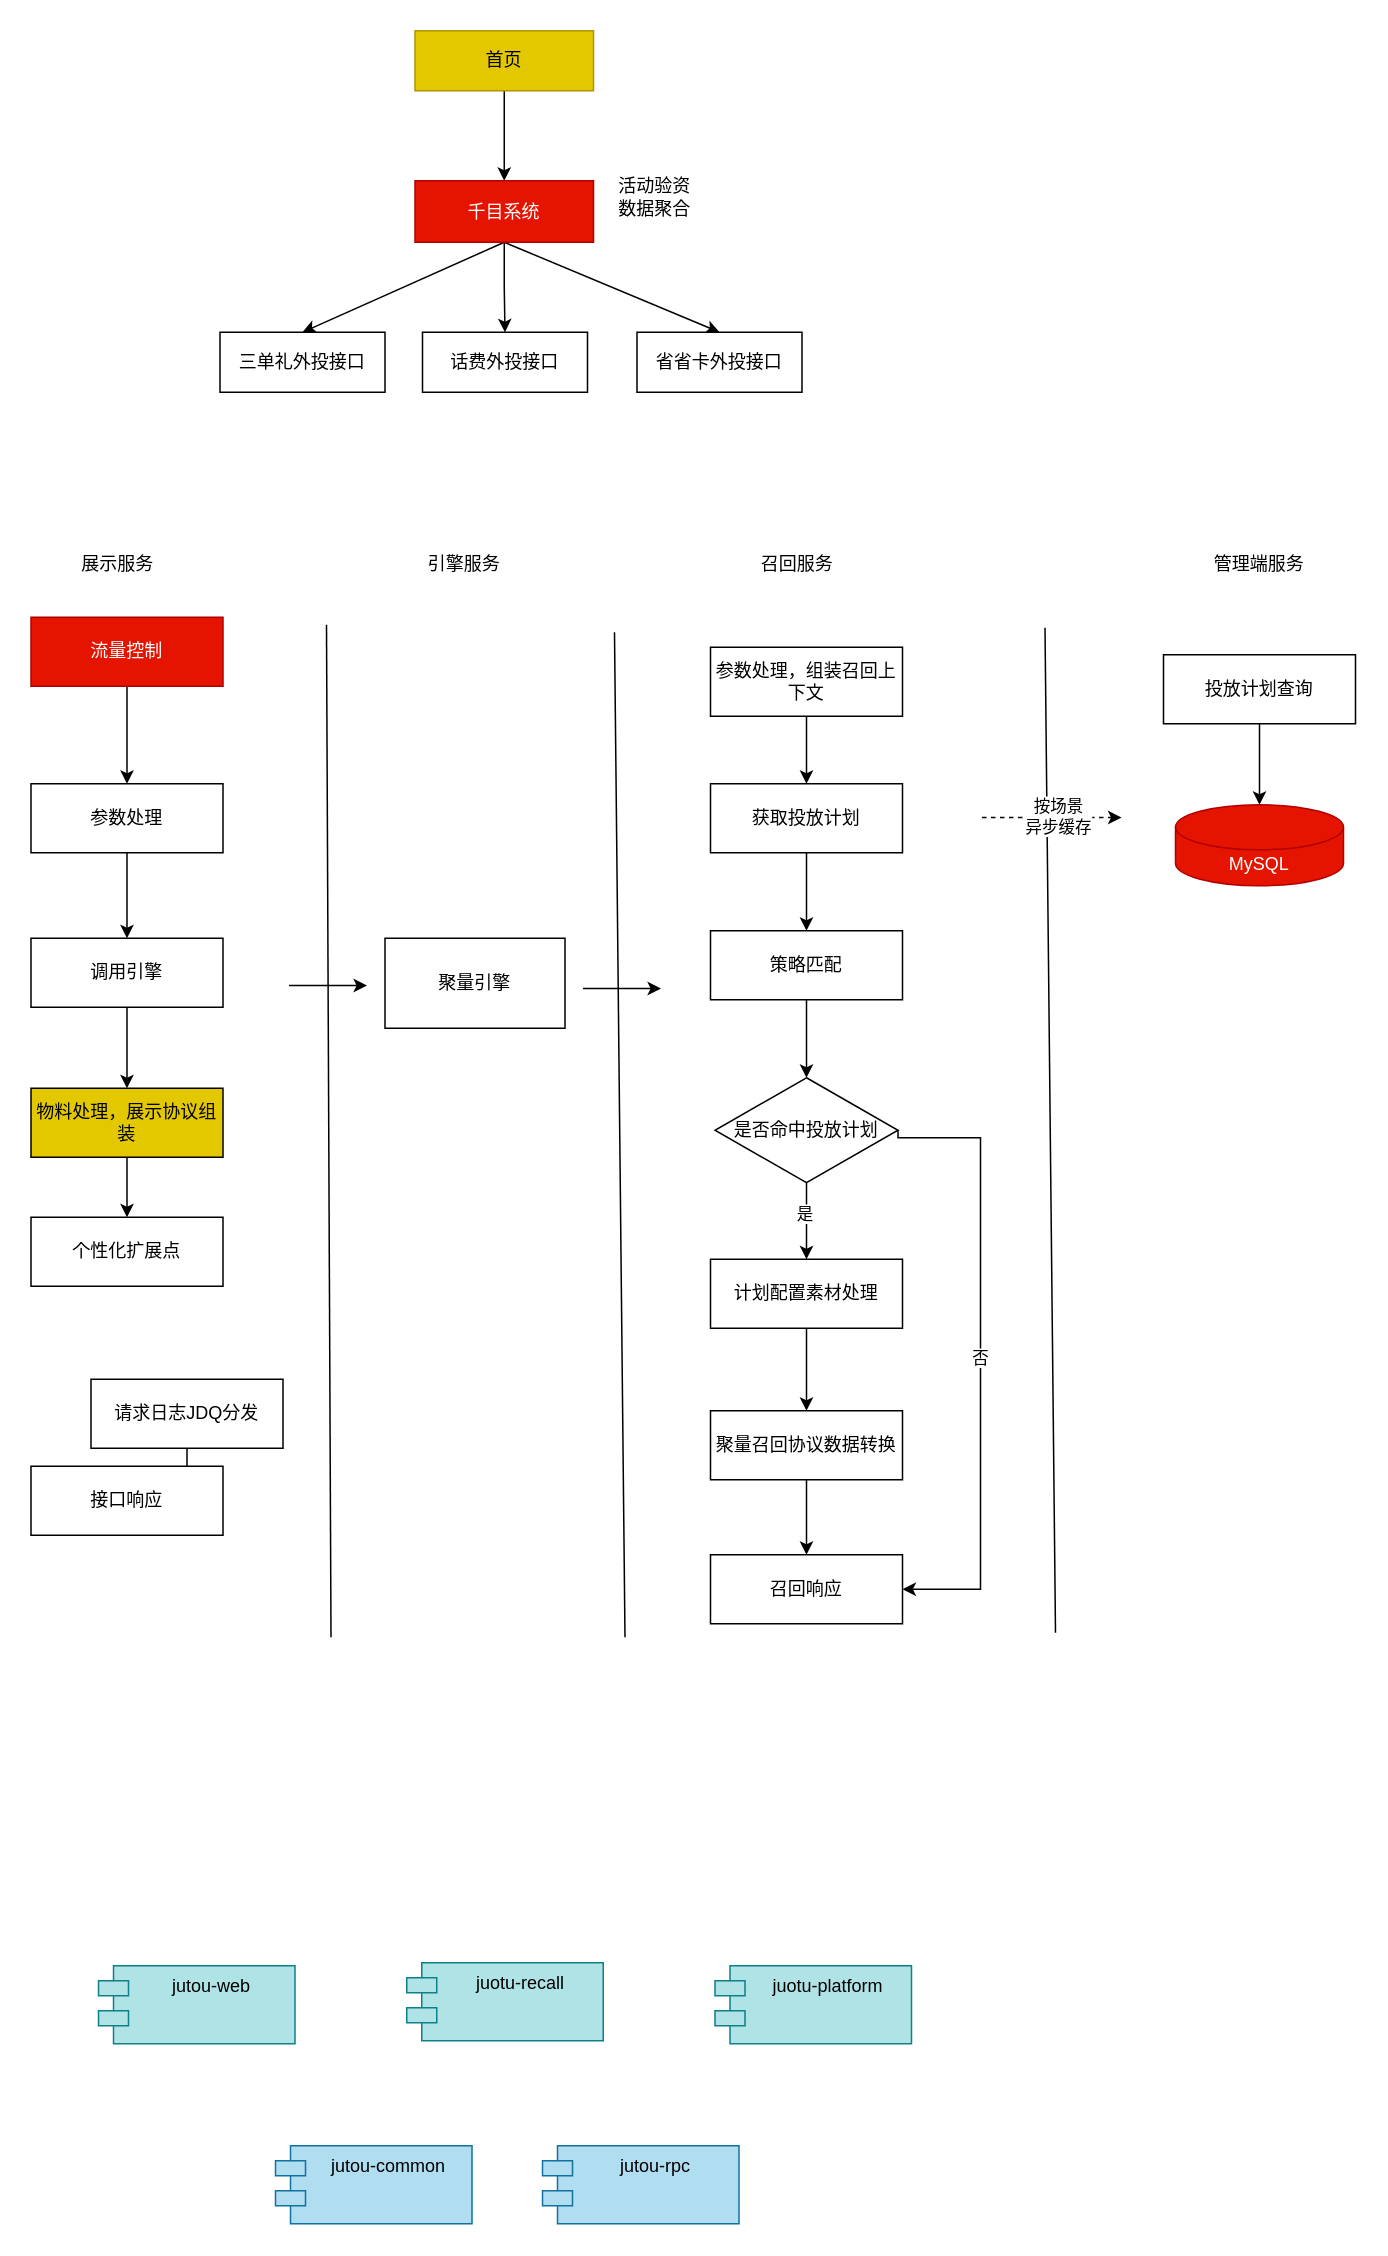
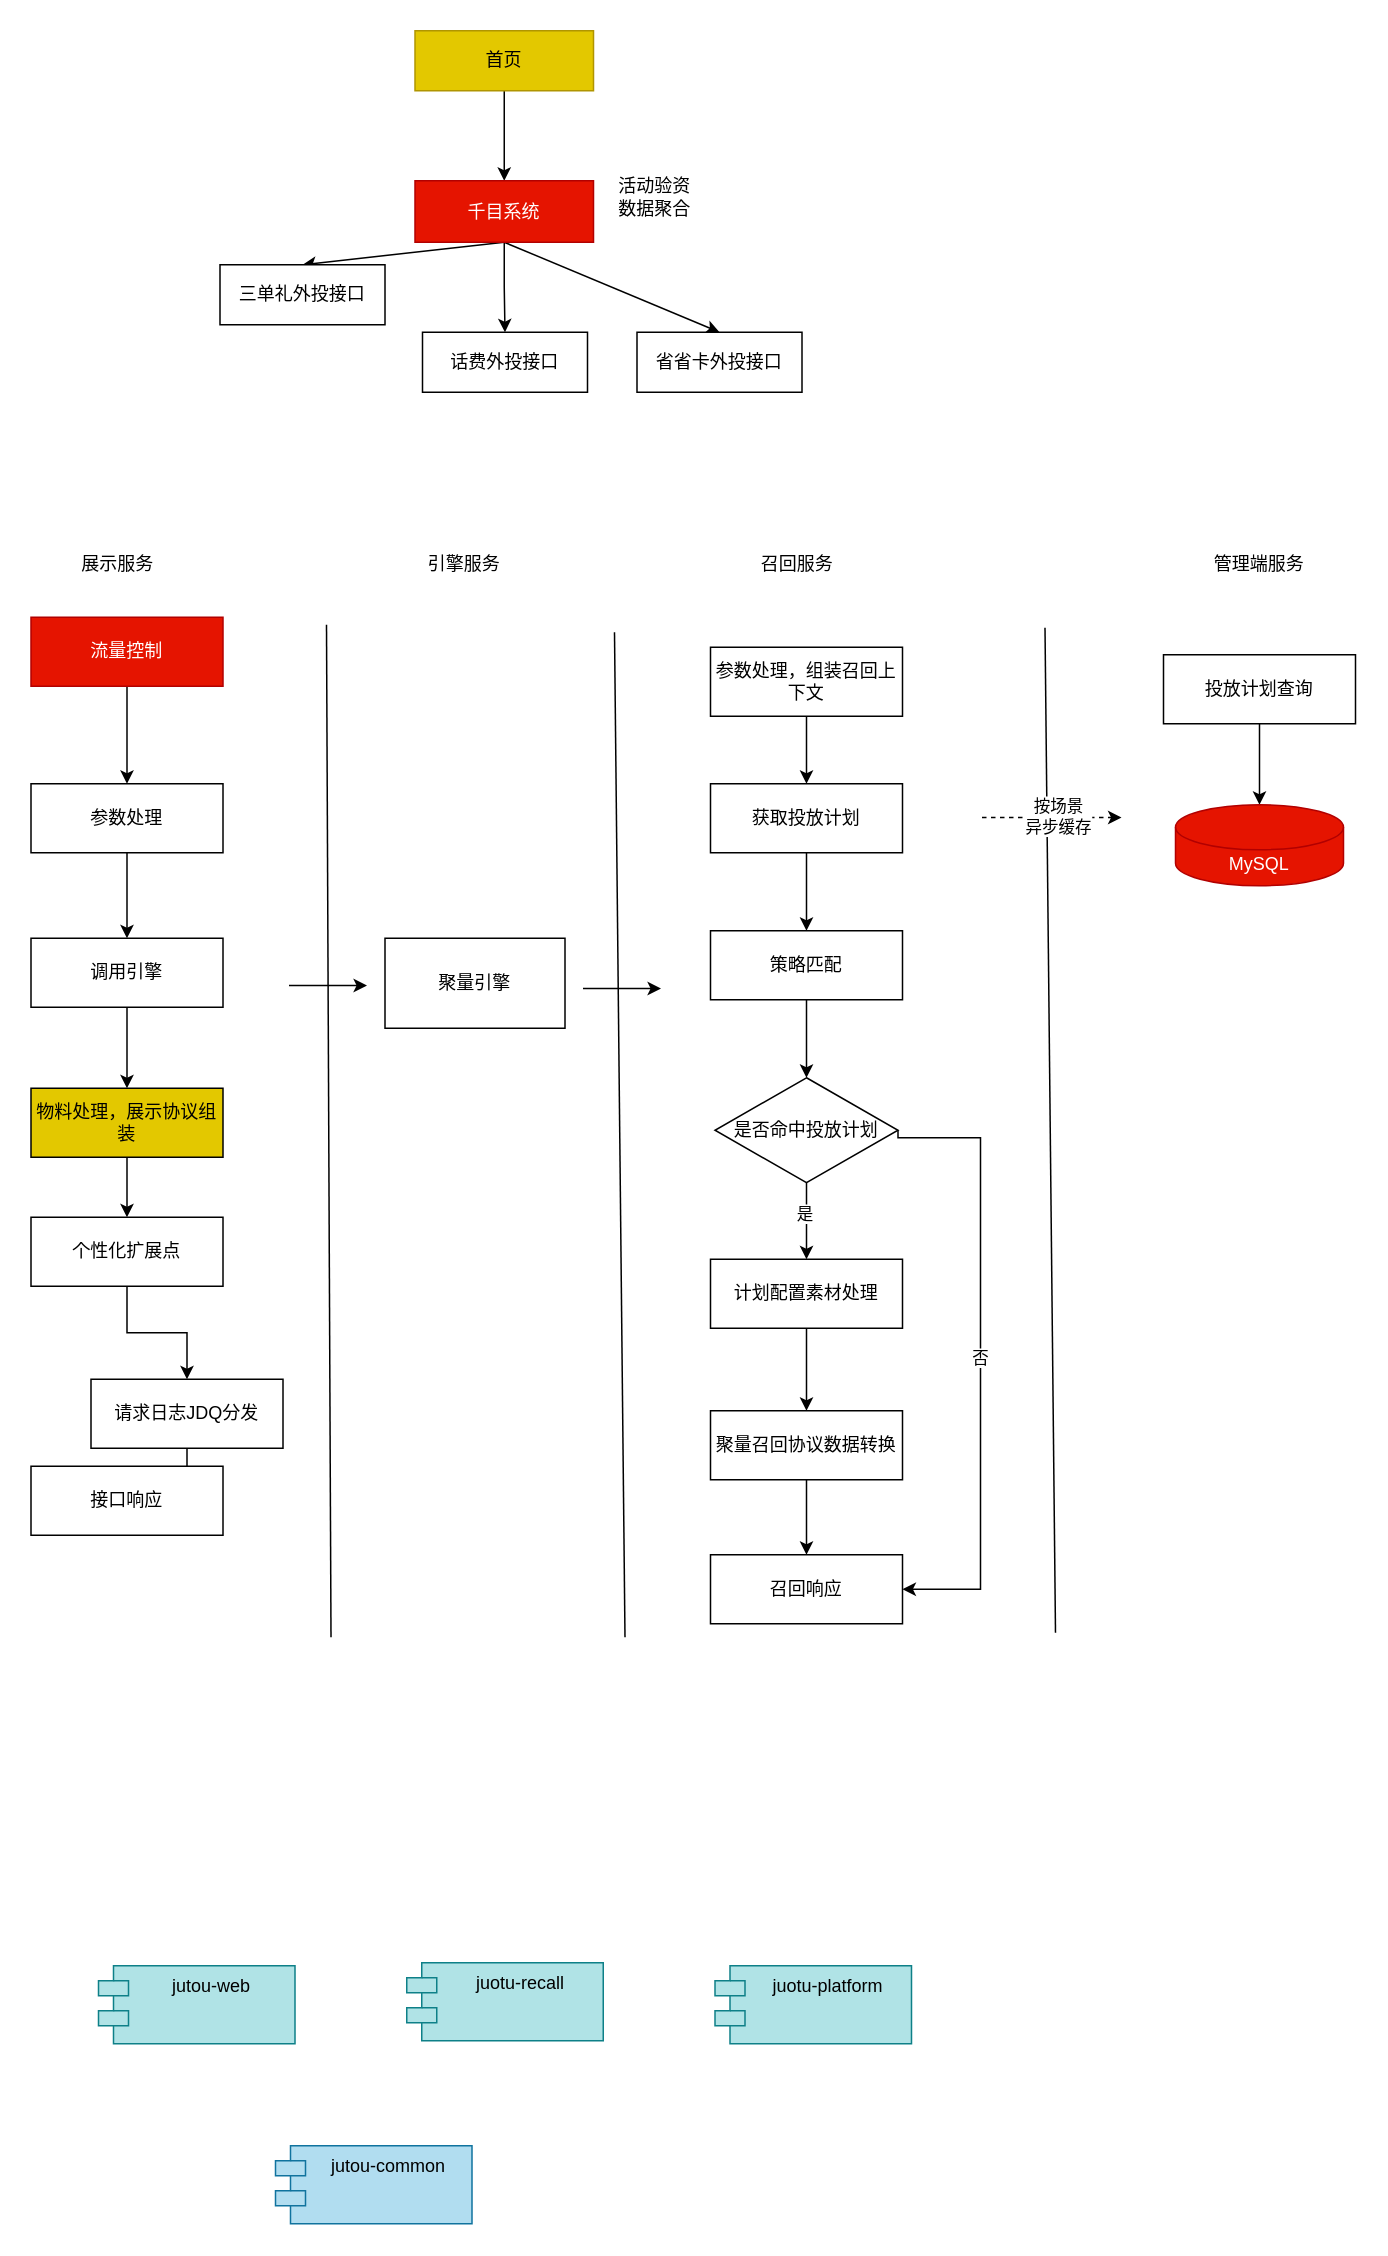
(302, 362) -> (302, 295)
none -> (152, 1333)
(641, 2185) -> none
